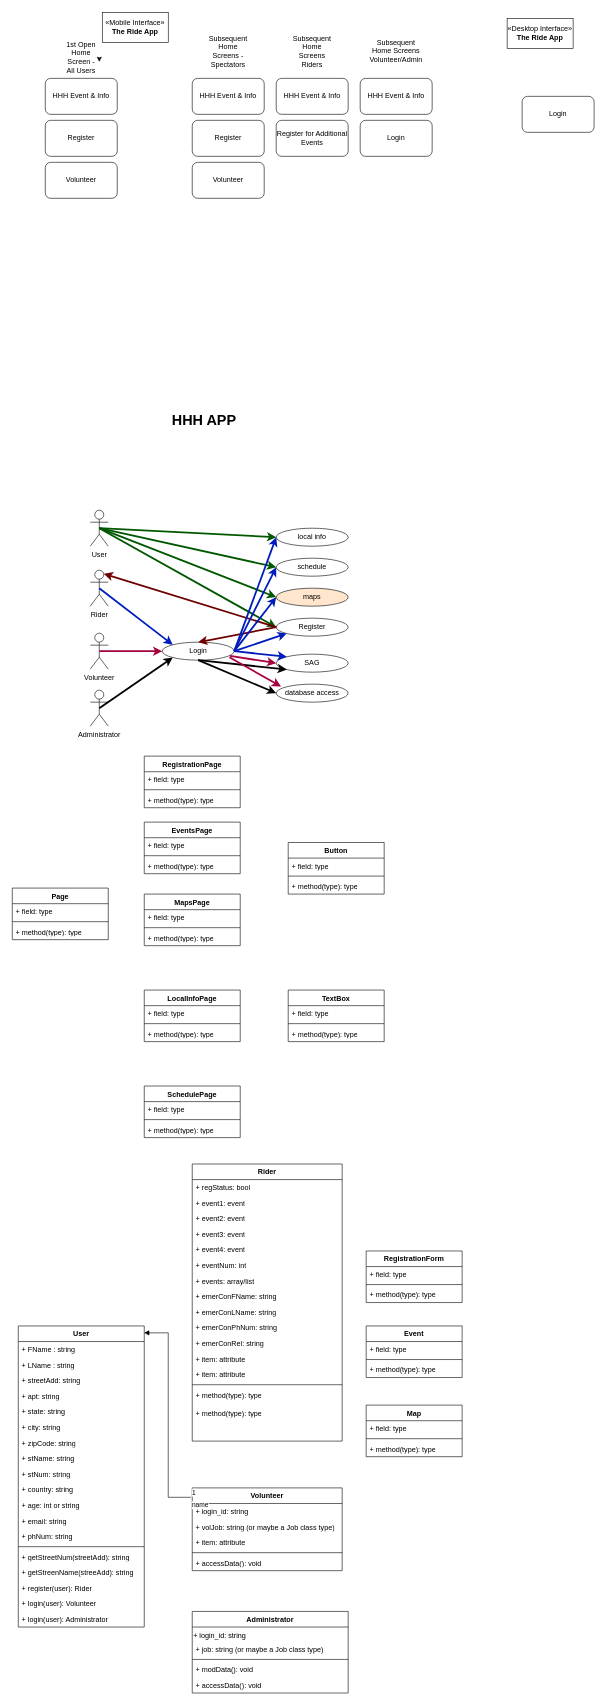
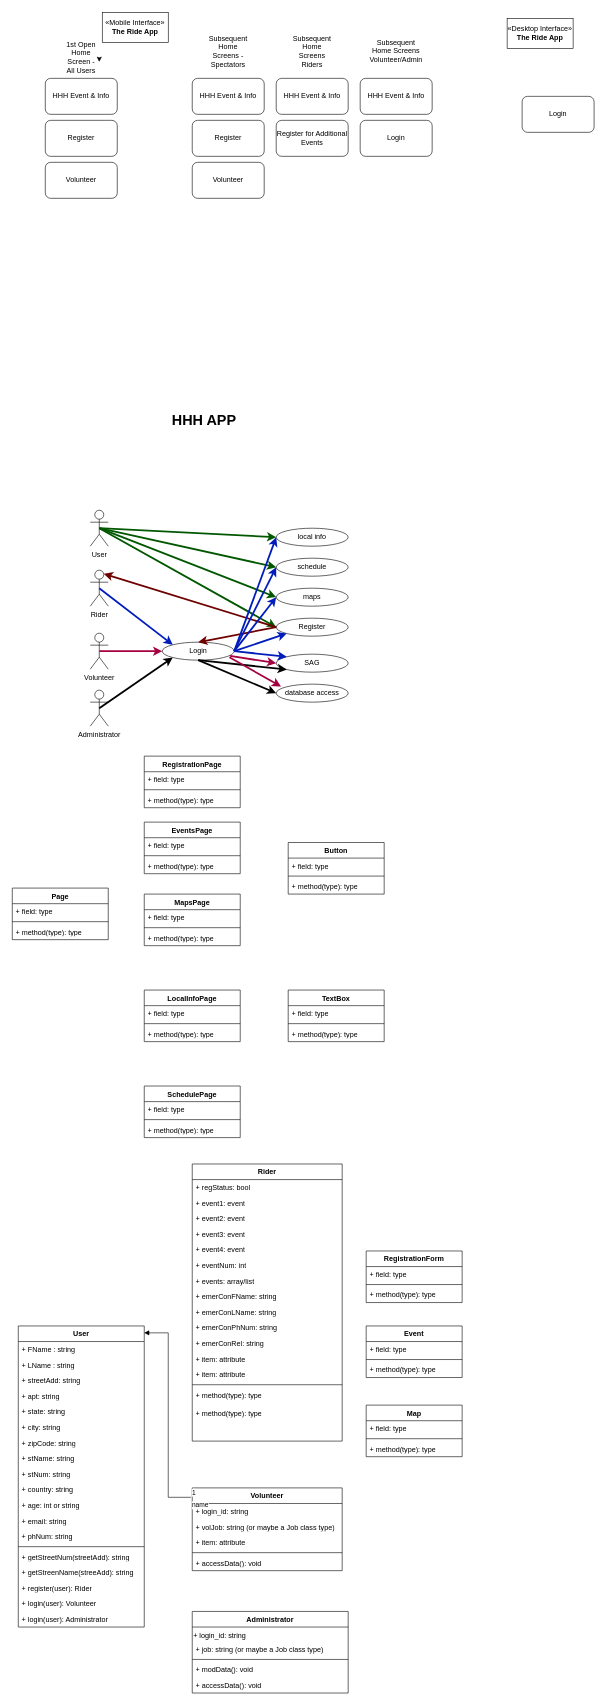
(312, 597) -> (312, 597)
